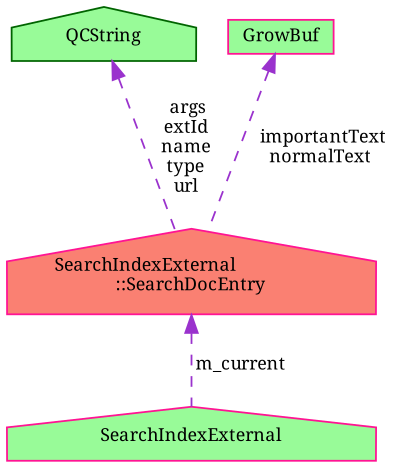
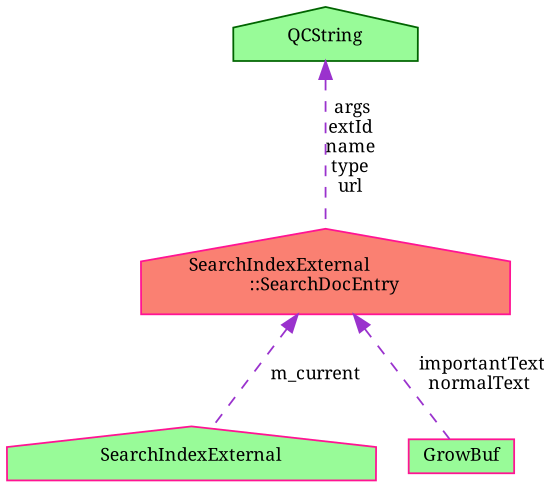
(238, 151) -> (407, 384)
